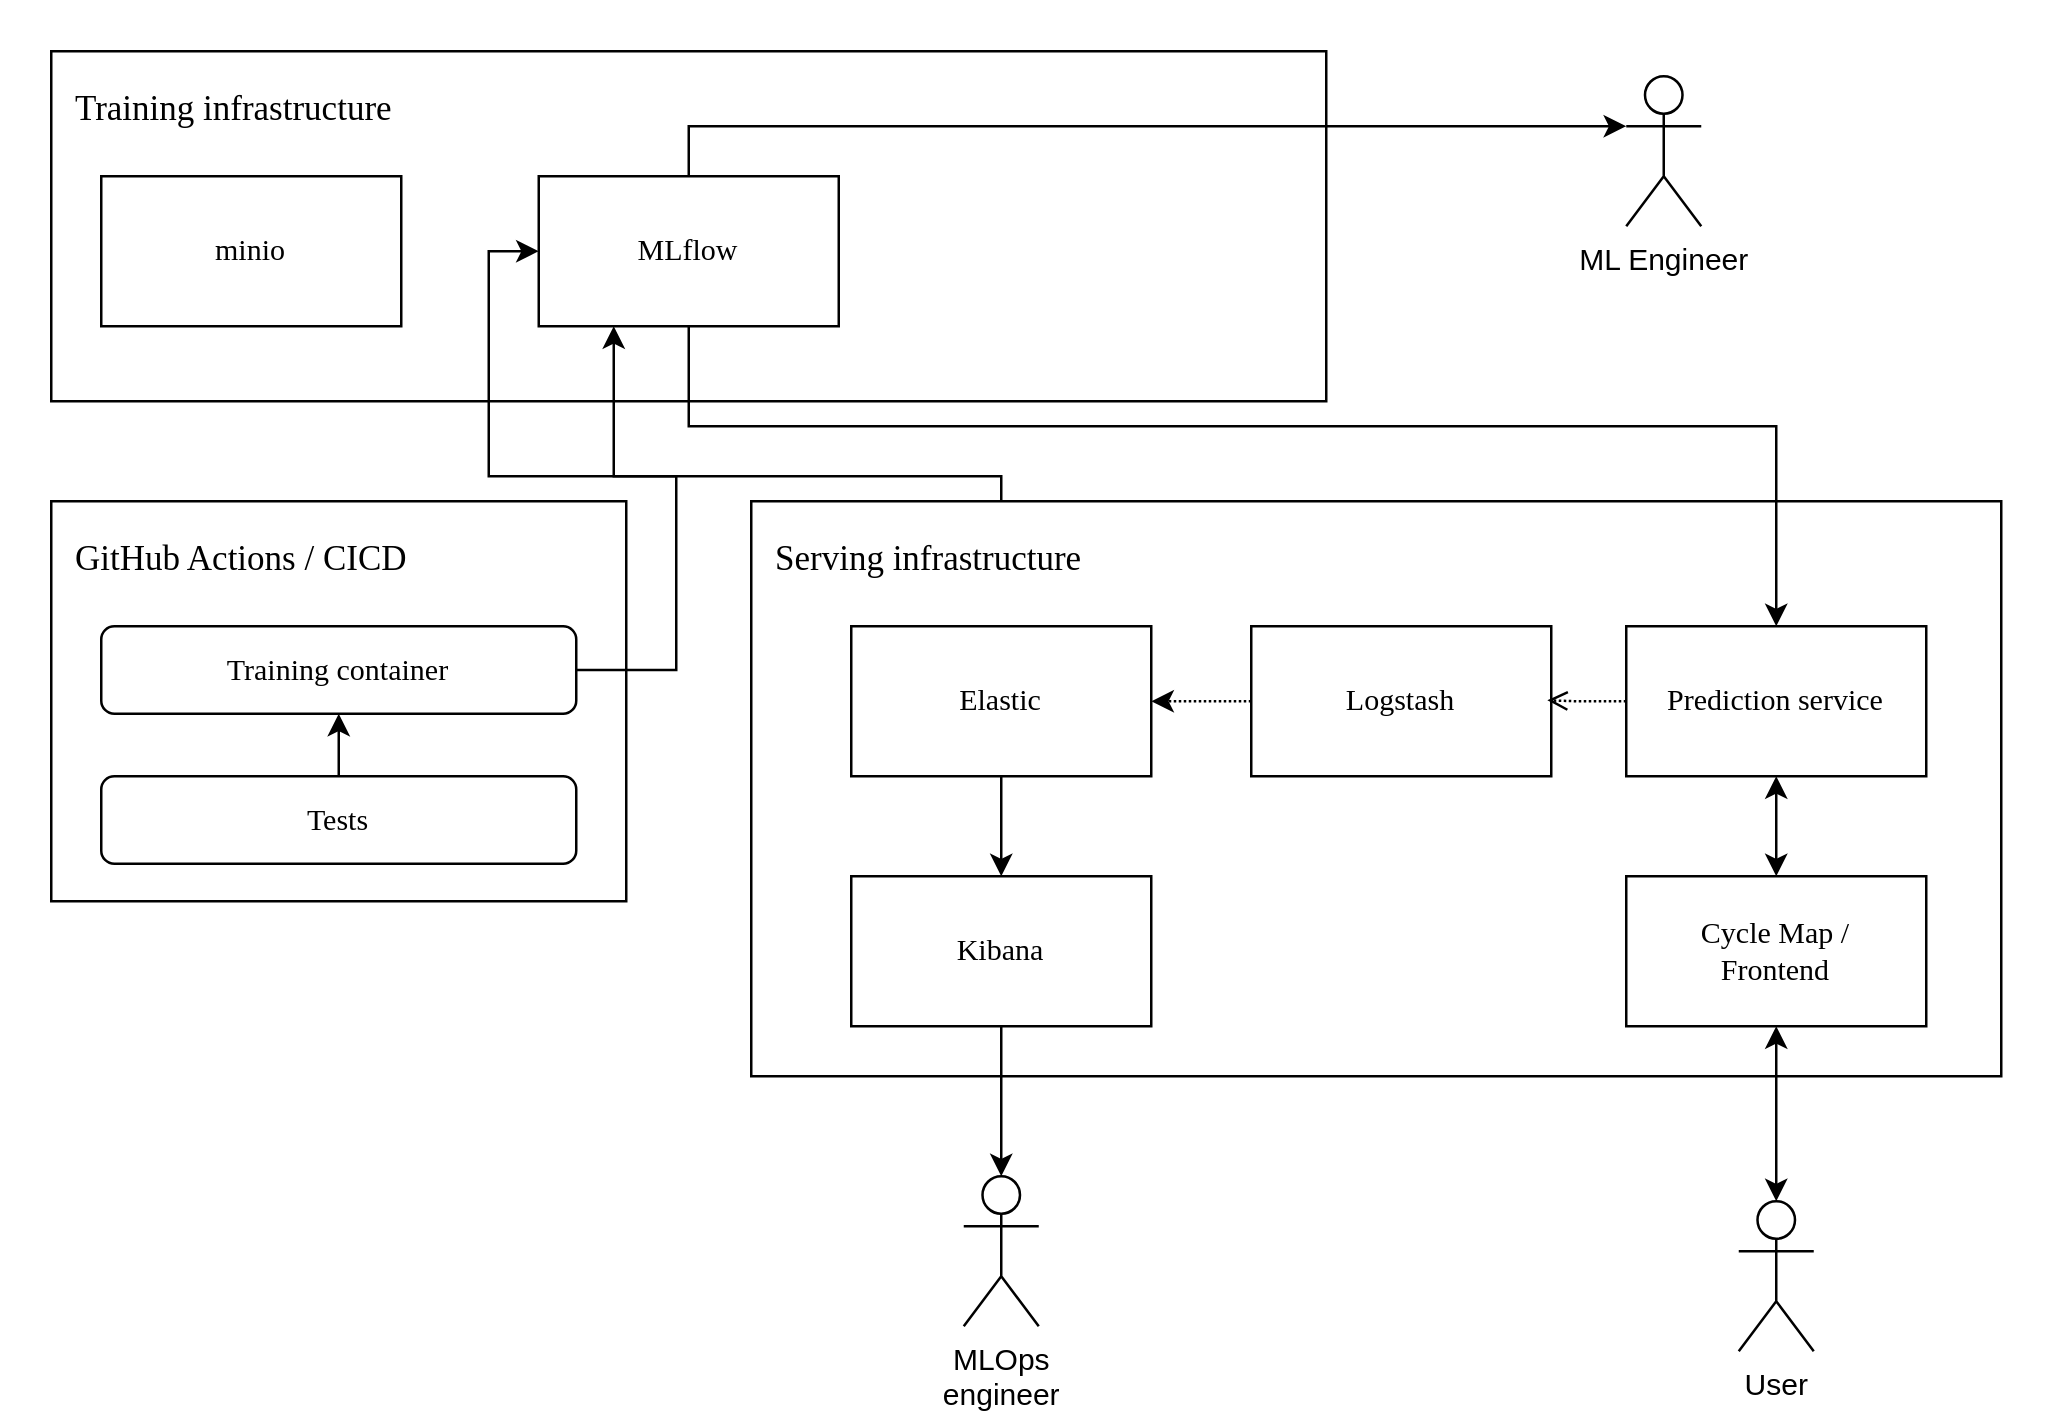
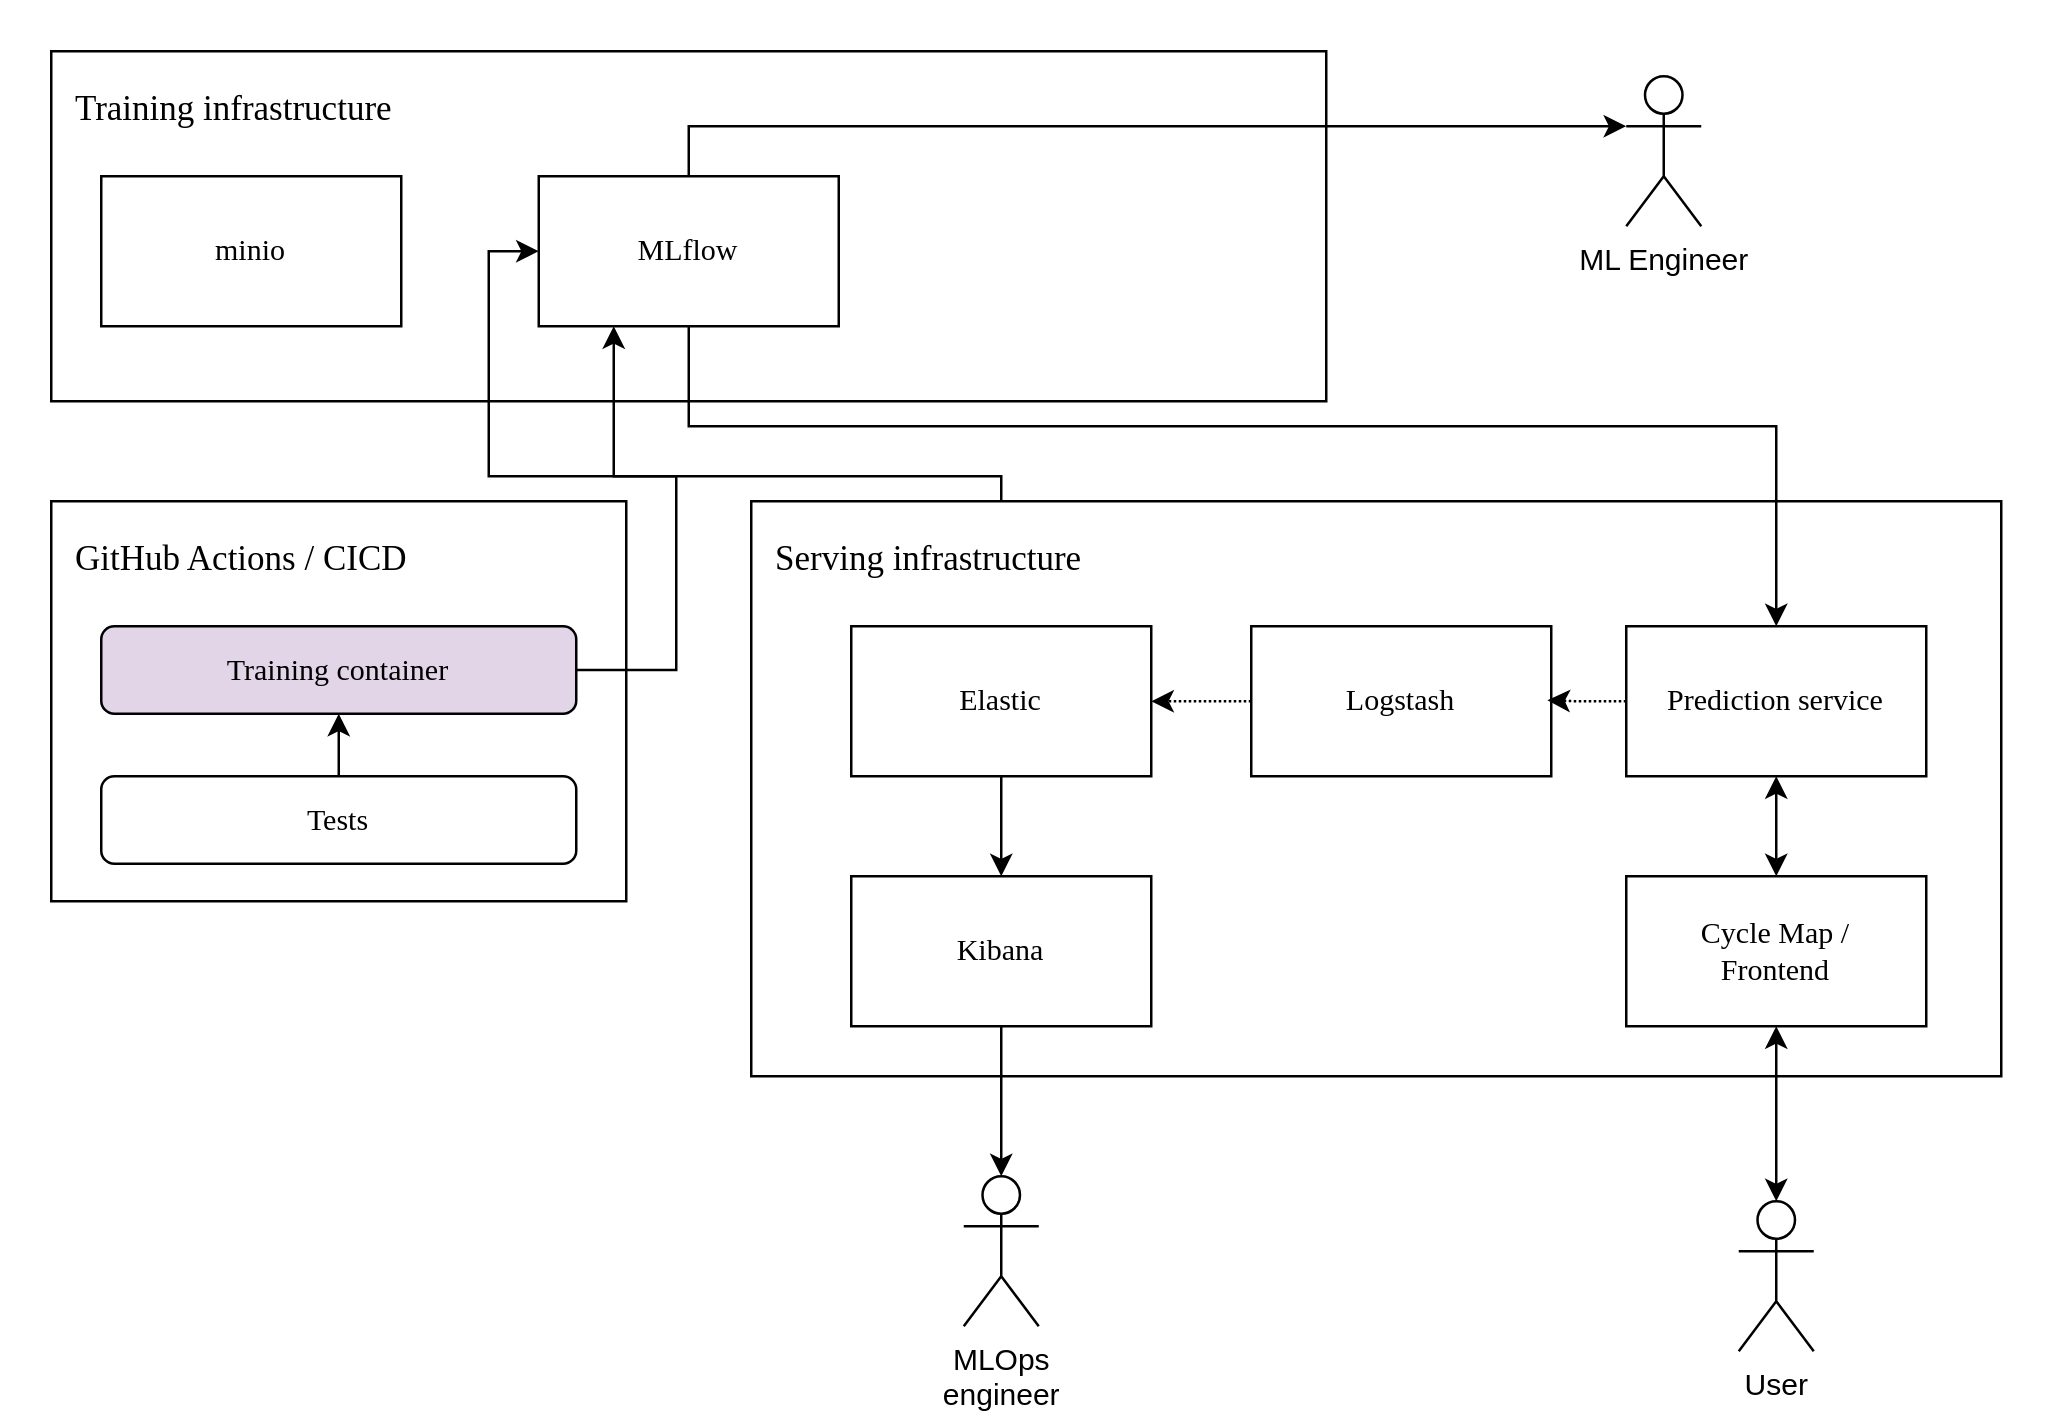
(339, 670) -> (339, 670)
(1561, 701) -> (1565, 701)
